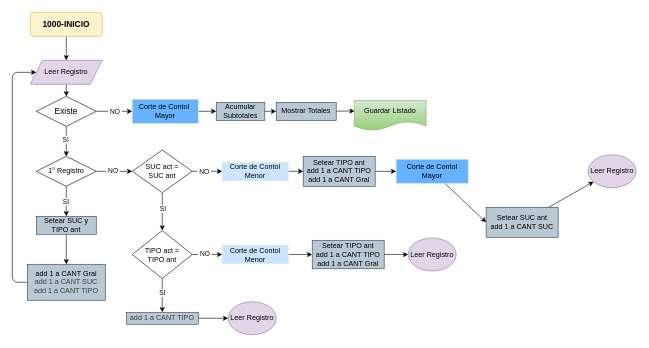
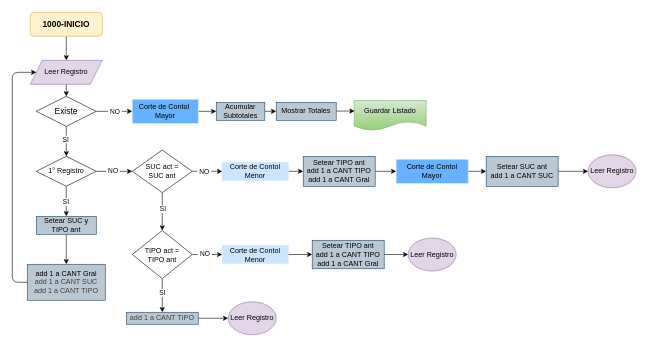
(522, 222) -> (522, 171)
